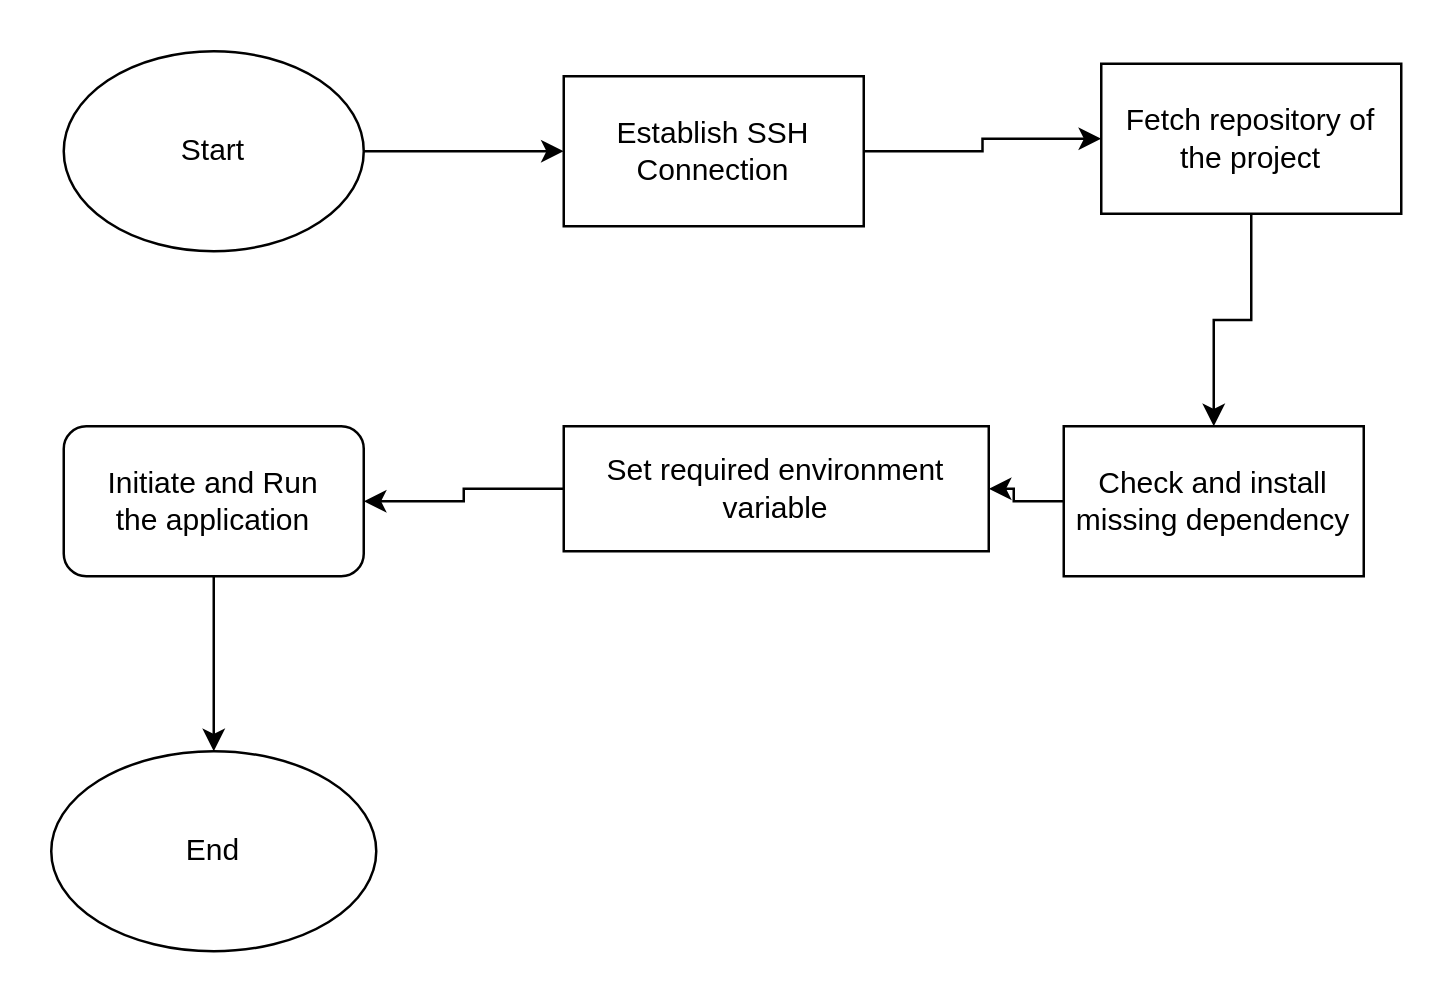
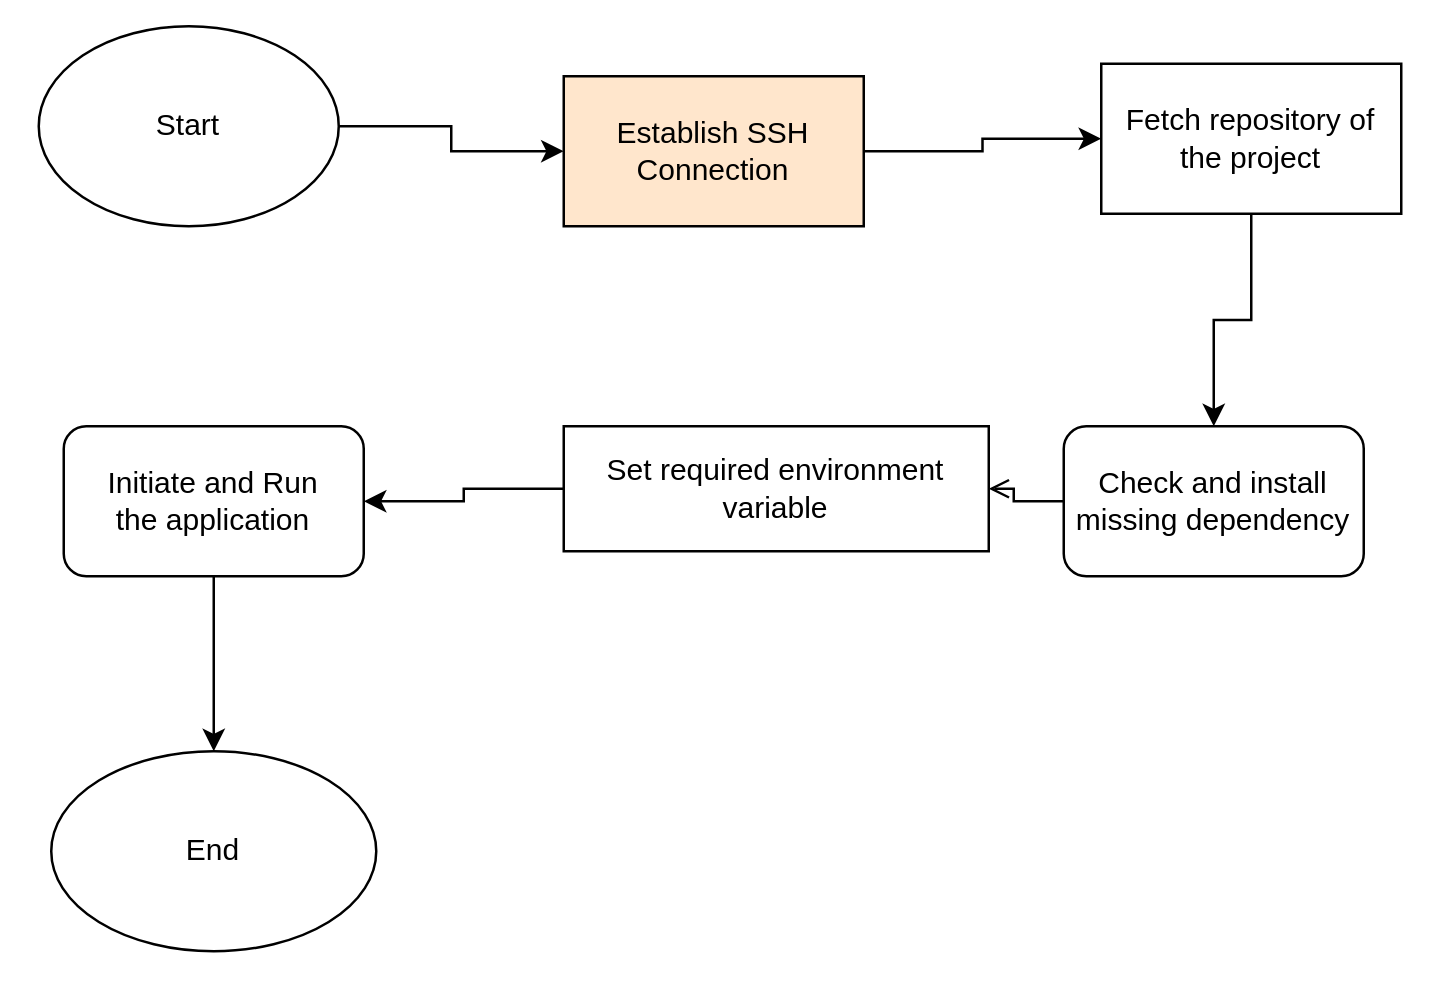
(214, 151) -> (189, 126)
(714, 151) -> (714, 151)
(1007, 489) -> (1003, 489)
(1214, 501) -> (1214, 501)
